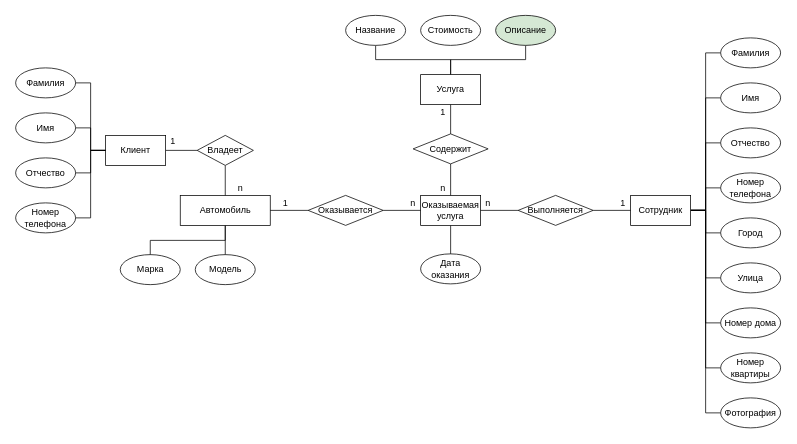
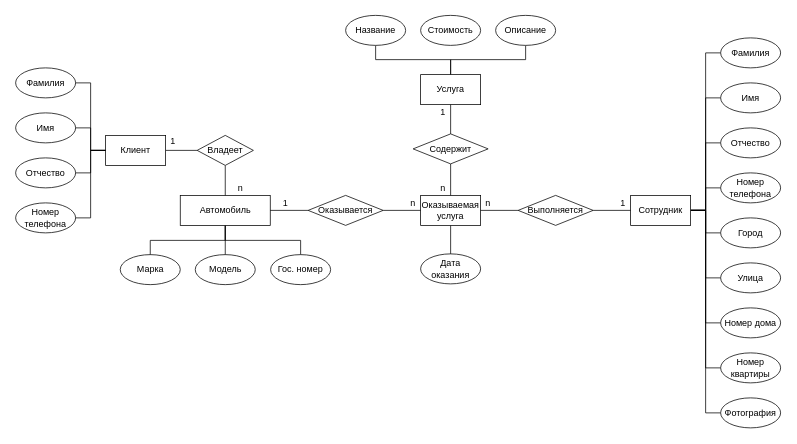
(525, 30) -> (525, 30)
none -> (270, 240)
none -> (300, 270)
